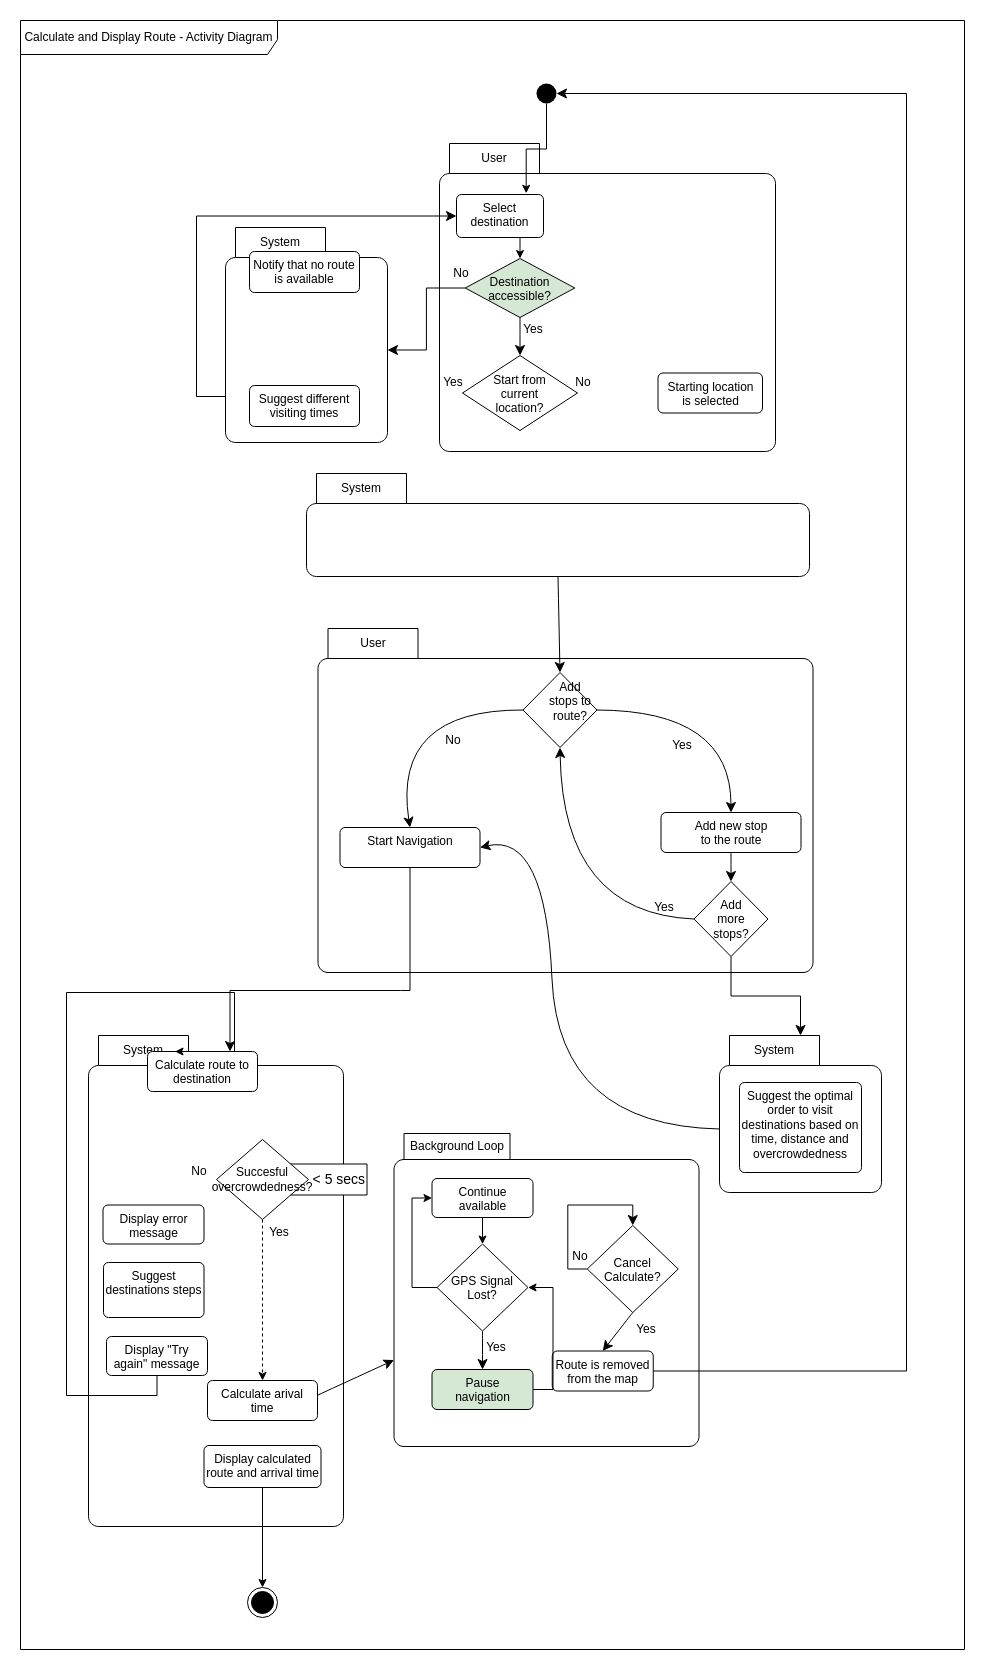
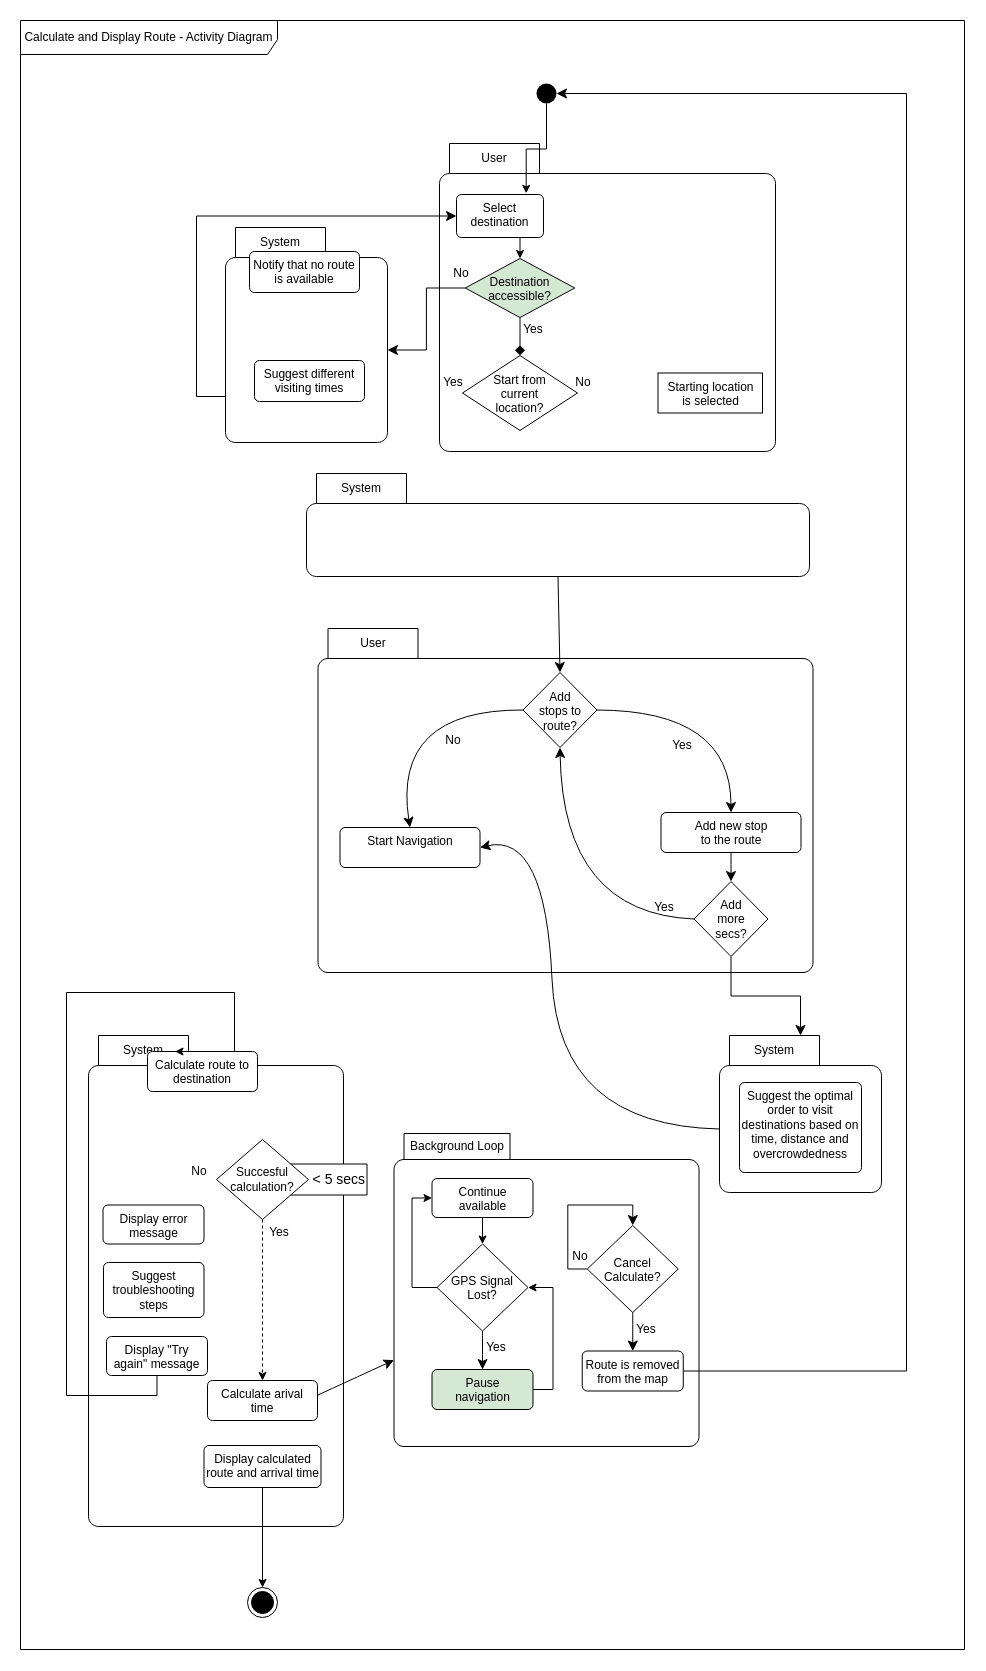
(520, 345) -> (520, 345)
(710, 393) -> (710, 393)
(305, 406) -> (310, 381)
(570, 701) -> (560, 711)
(732, 920) -> (732, 920)
(355, 991) -> none
(263, 1180) -> (263, 1180)
(154, 1291) -> (154, 1291)
(603, 1371) -> (633, 1371)
